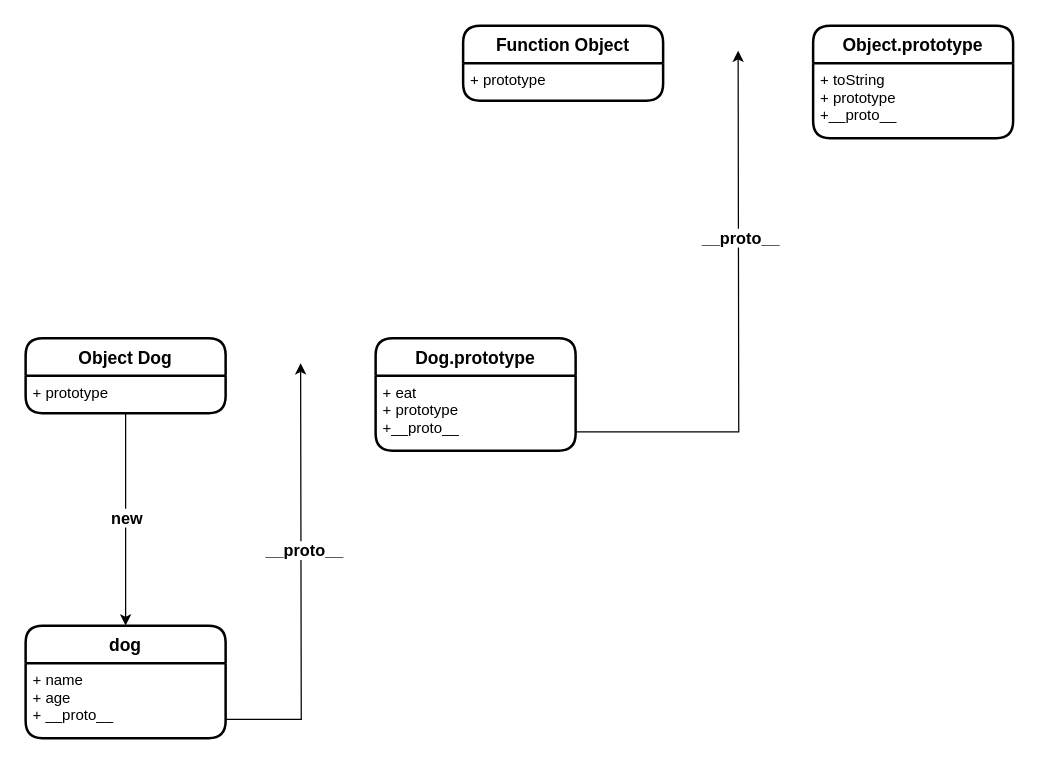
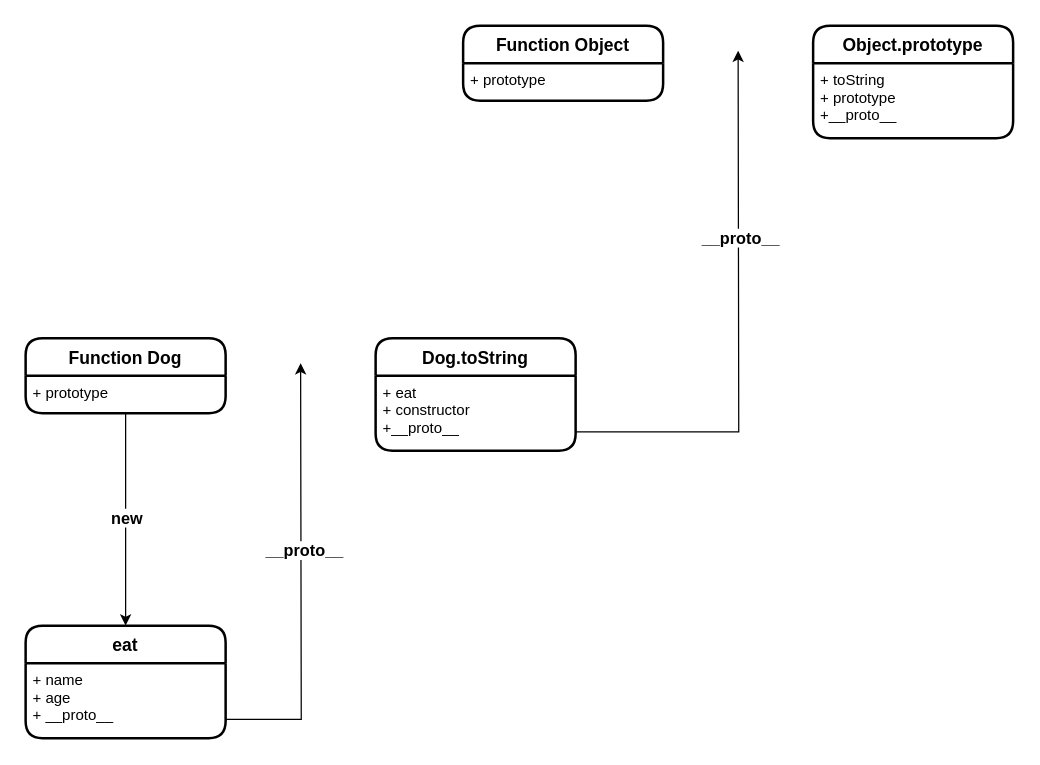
(125, 358) -> (125, 358)
(475, 358) -> (475, 358)
(402, 393) -> (402, 393)
(125, 645) -> (125, 645)
